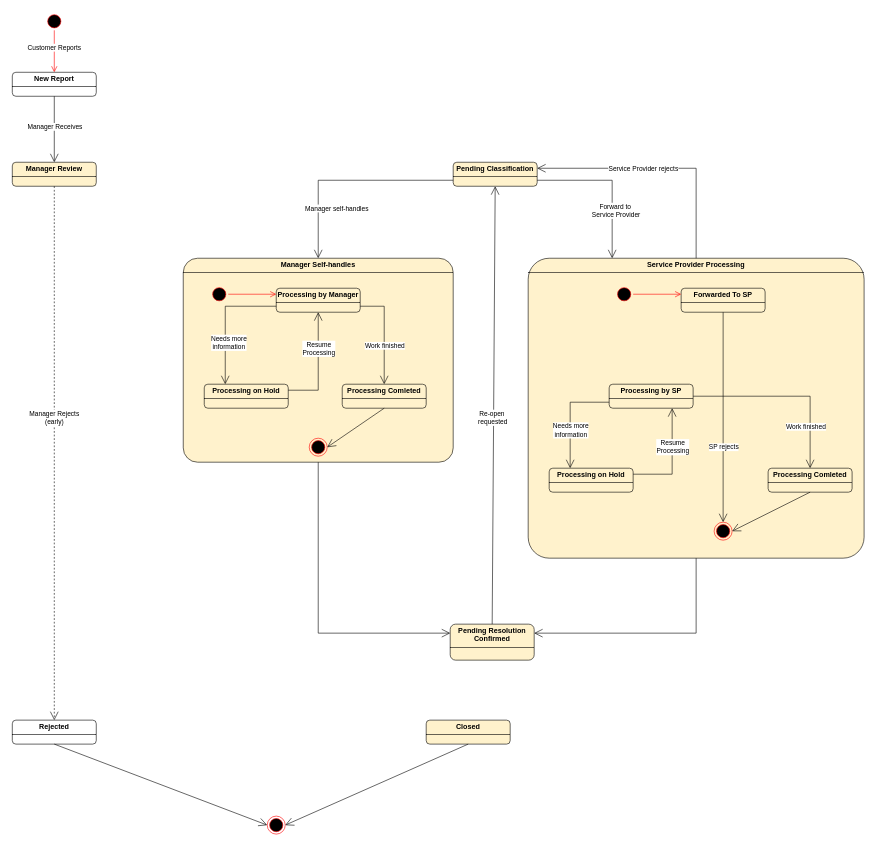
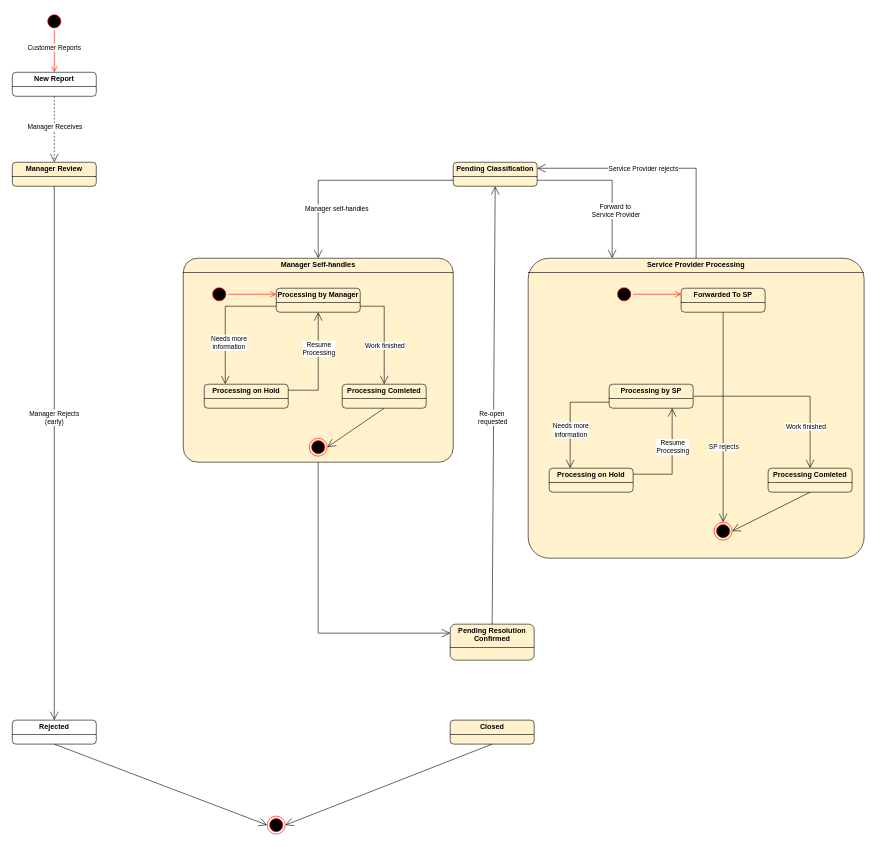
(54, 129) -> (54, 129)
(54, 571) -> (54, 571)
(654, 633) -> none
(468, 732) -> (492, 732)
